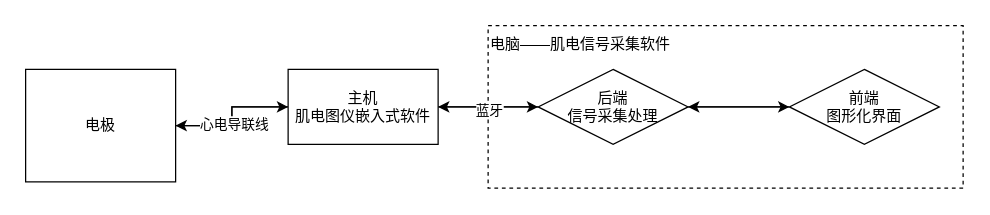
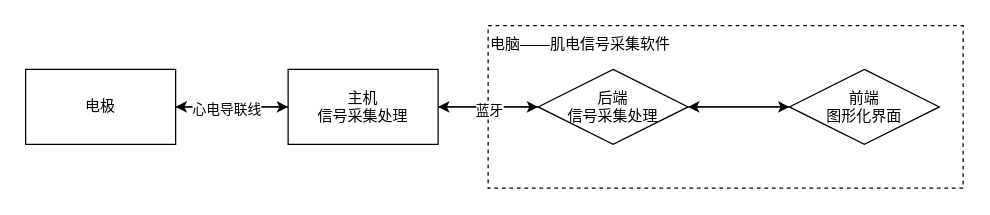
(363, 107) -> (363, 107)
(101, 126) -> (101, 107)
